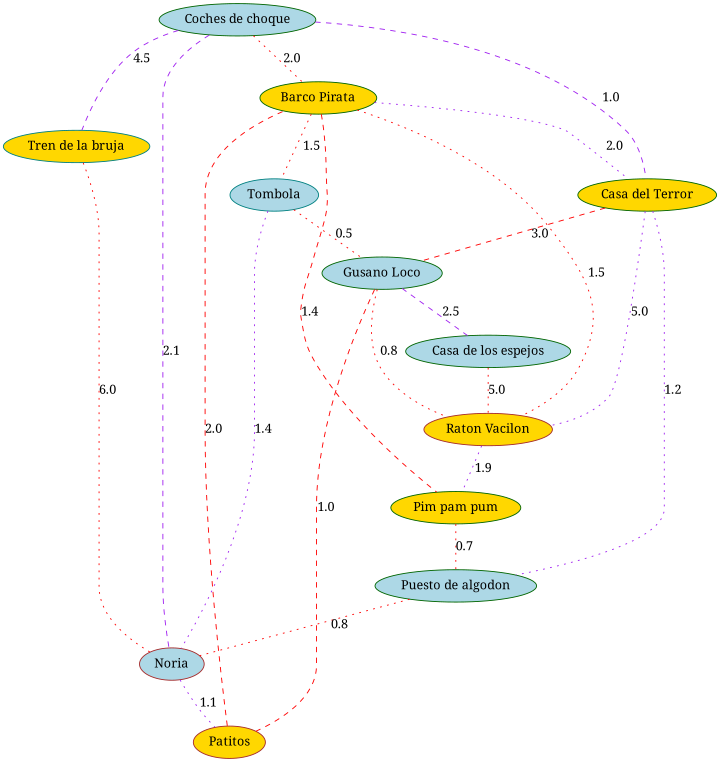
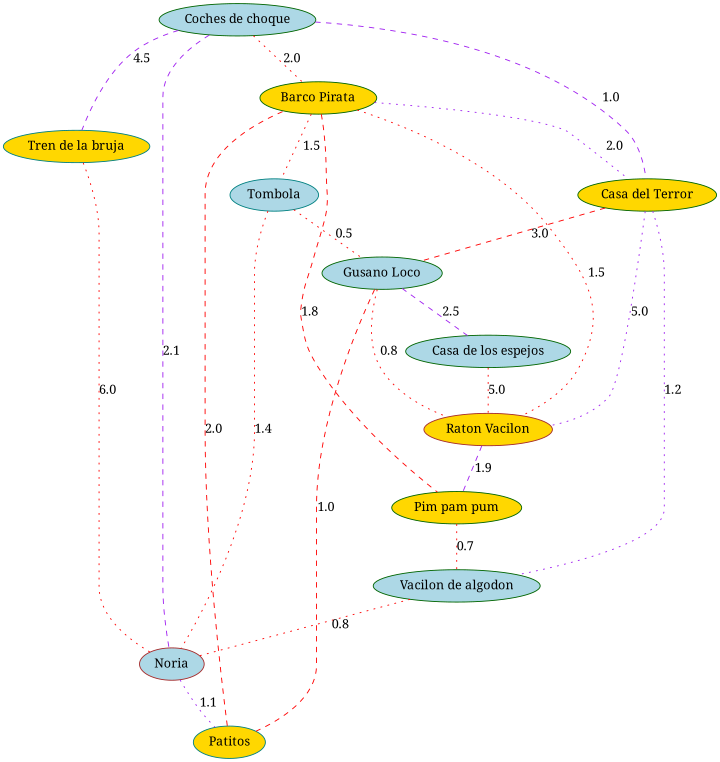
(310, 312) -> (310, 312)
(254, 436) -> (254, 436)
(472, 469) -> (472, 469)
(456, 586) -> (457, 586)
(229, 742) -> (229, 742)
